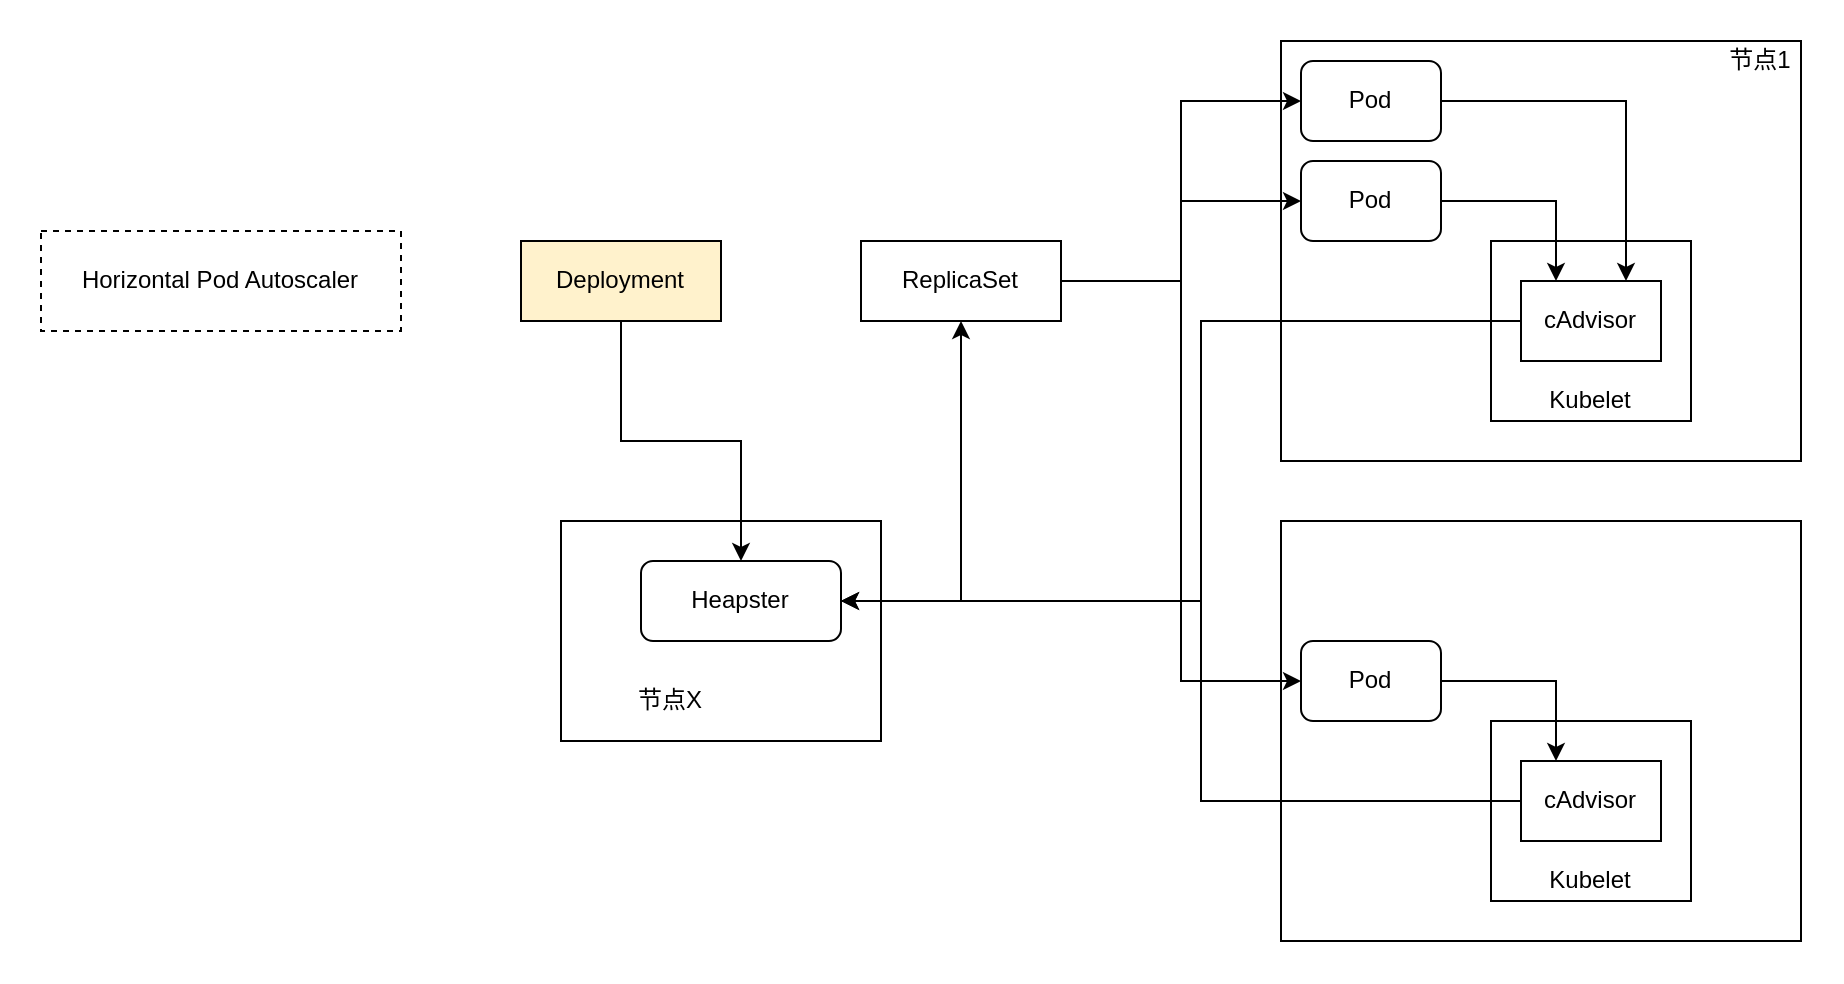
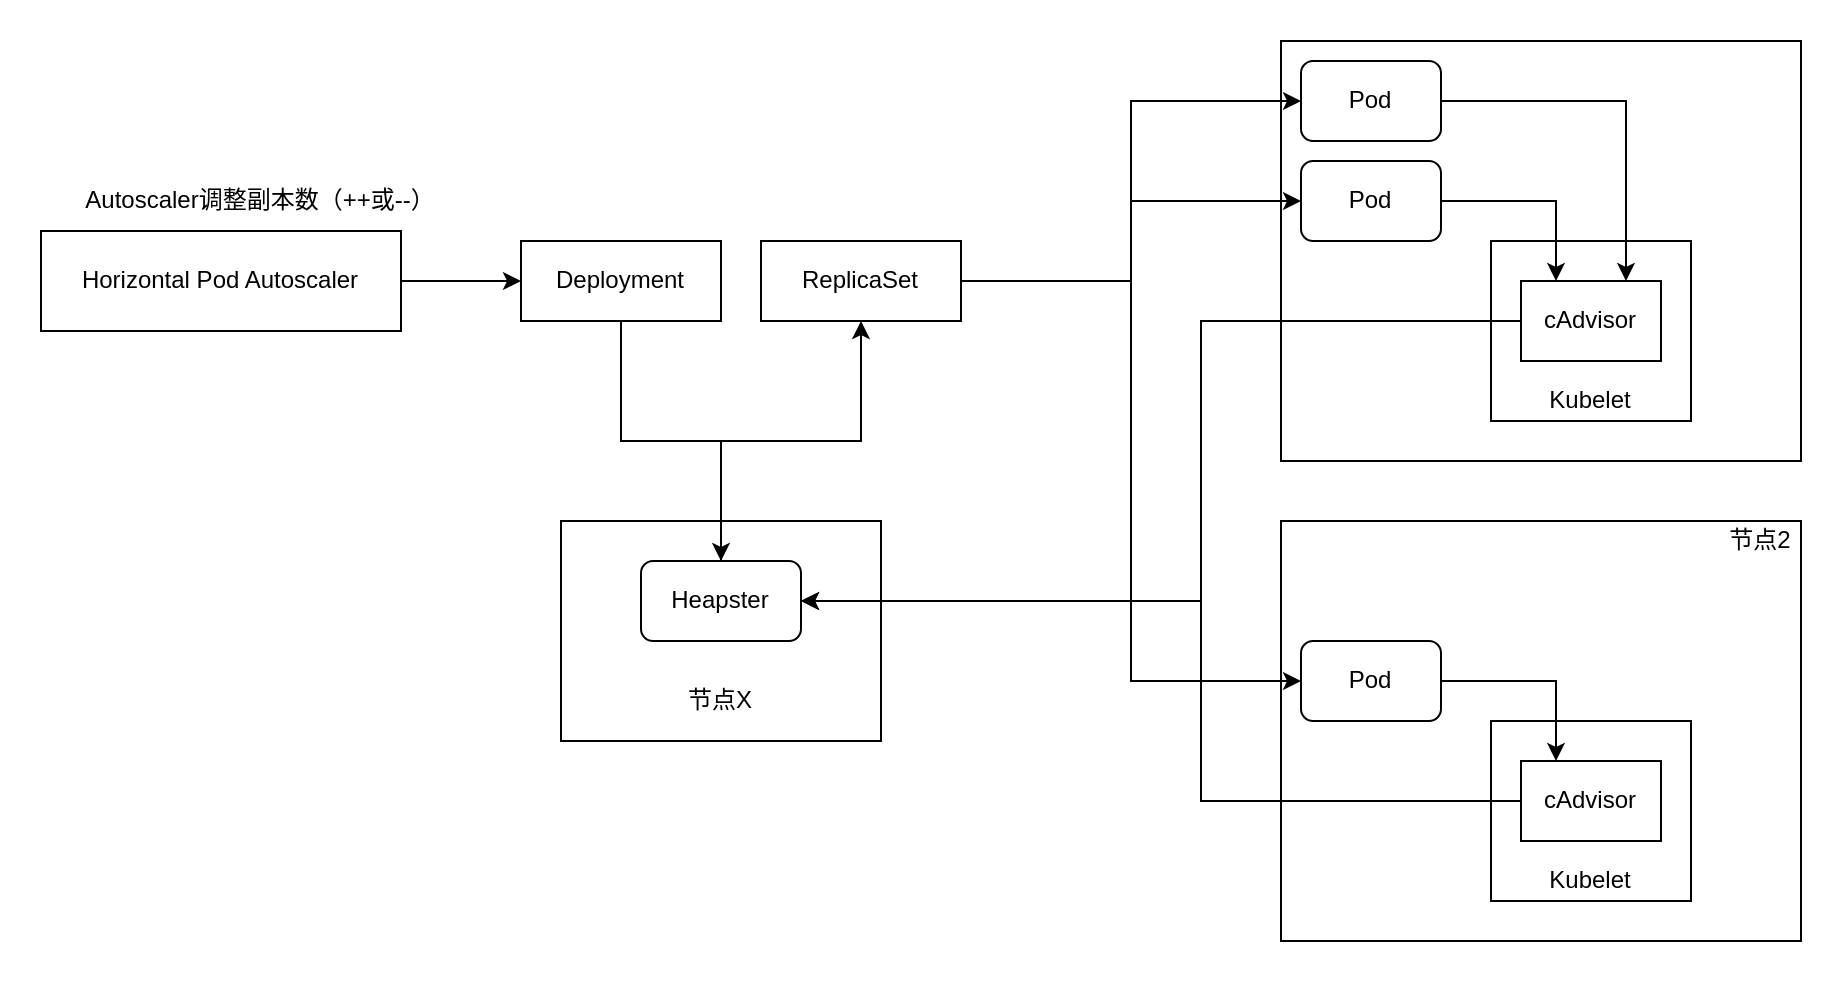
(1761, 61) -> none
none -> (261, 201)
(221, 281) -> (221, 281)
none -> (454, 281)
(621, 281) -> (621, 281)
(961, 281) -> (861, 281)
none -> (1761, 541)
(741, 601) -> (721, 601)
(671, 701) -> (721, 701)
